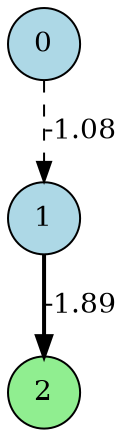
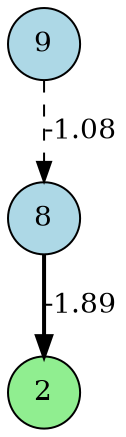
(44, 44) -> (44, 44)
(44, 218) -> (44, 218)
